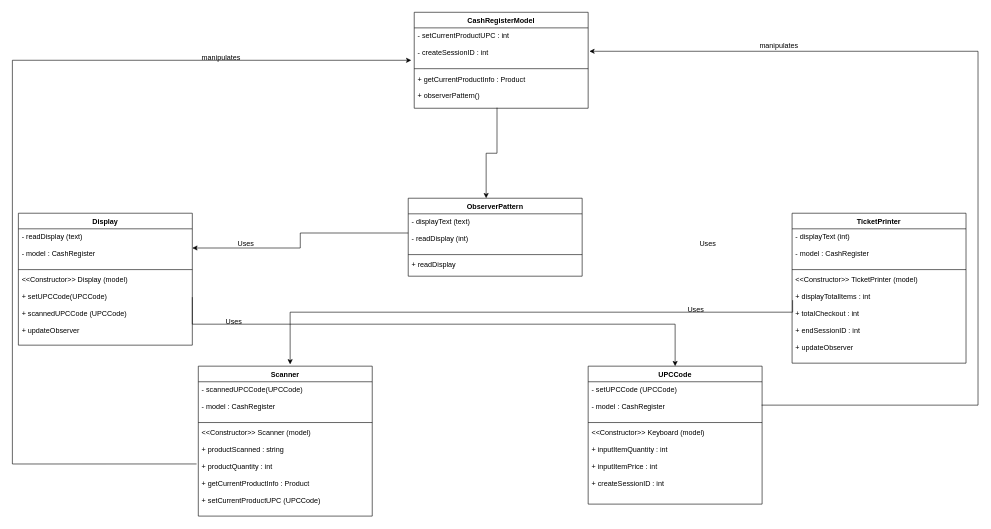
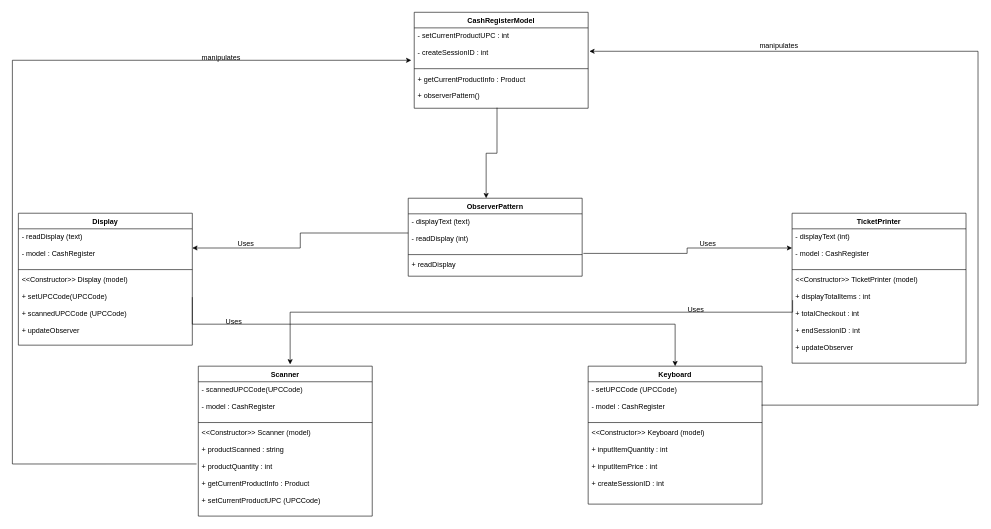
none -> (639, 253)
(675, 374) -> (675, 374)
